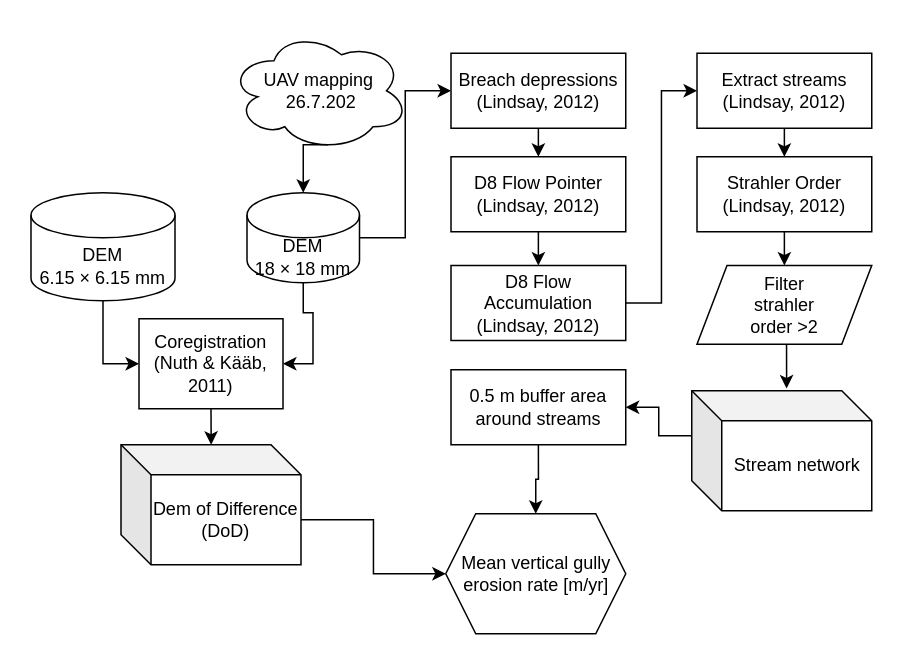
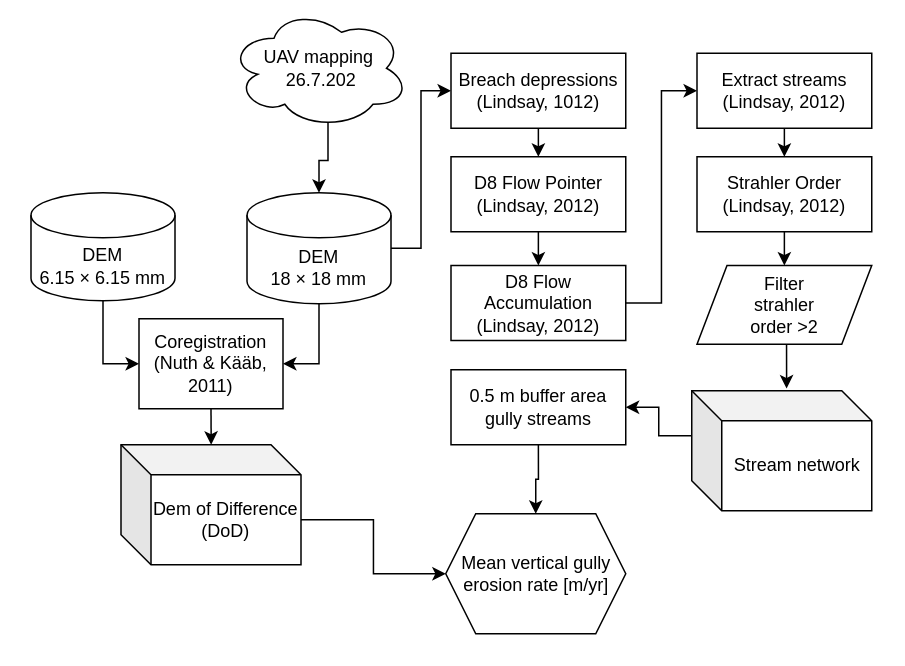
(319, 91) -> (319, 68)
(539, 91) -> (539, 91)
(303, 238) -> (319, 248)
(539, 407) -> (539, 407)
